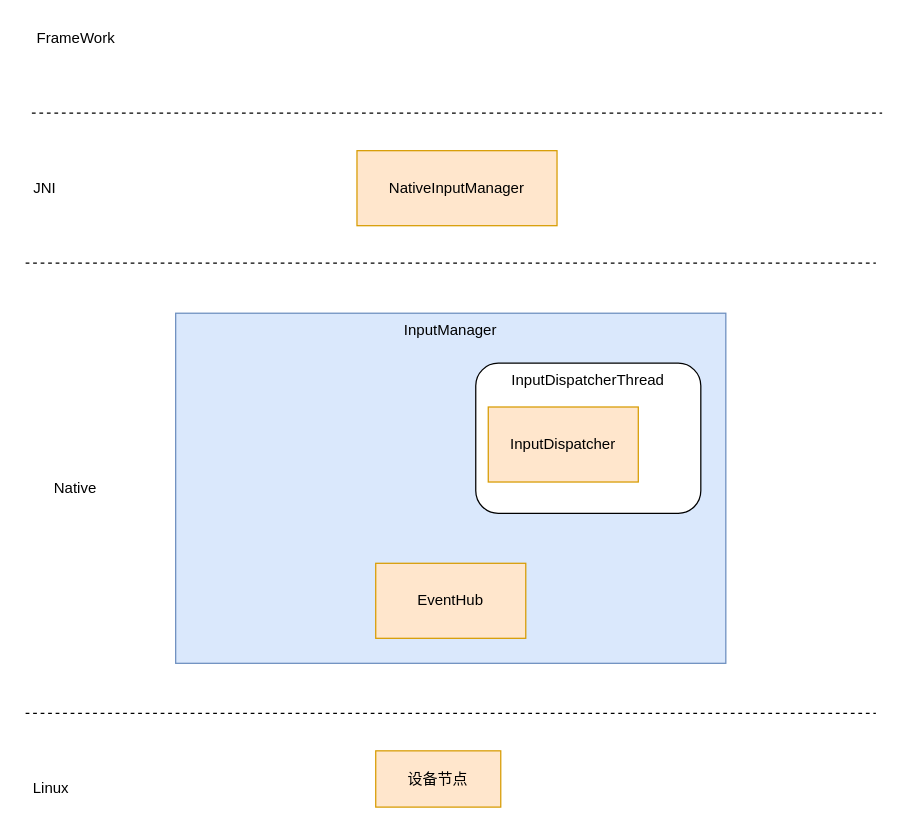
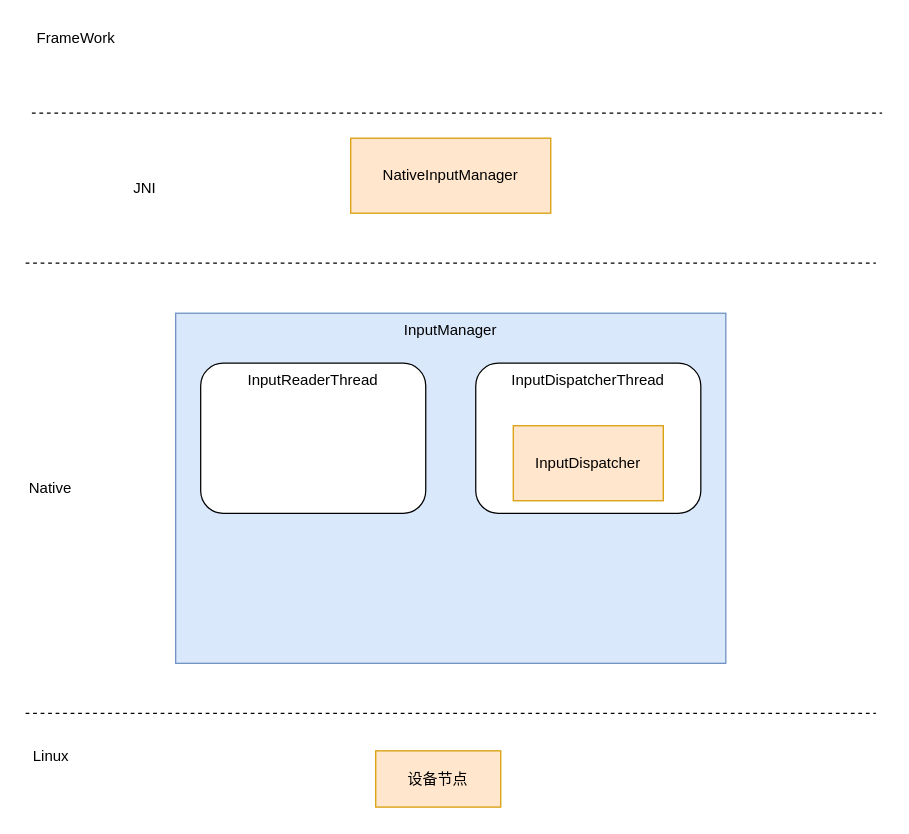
(44, 188) -> (144, 188)
(457, 188) -> (451, 176)
none -> (313, 438)
(563, 444) -> (588, 463)
(76, 488) -> (51, 488)
(451, 601) -> none
(51, 788) -> (51, 757)
